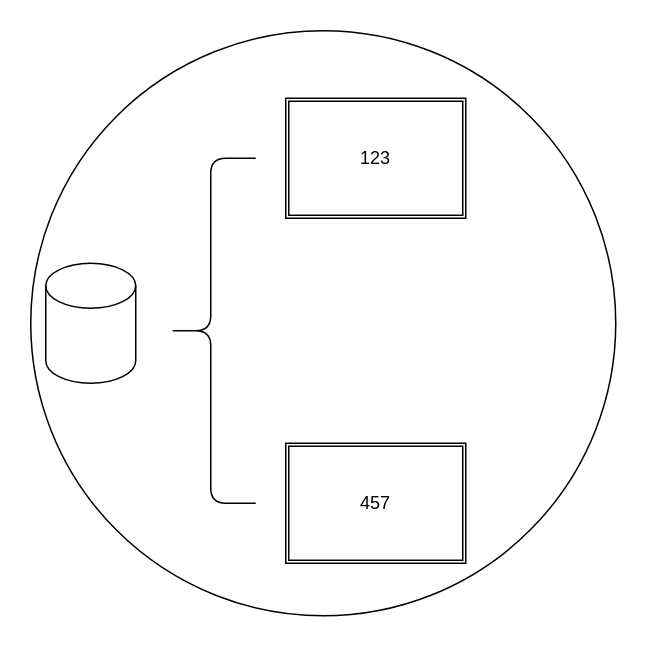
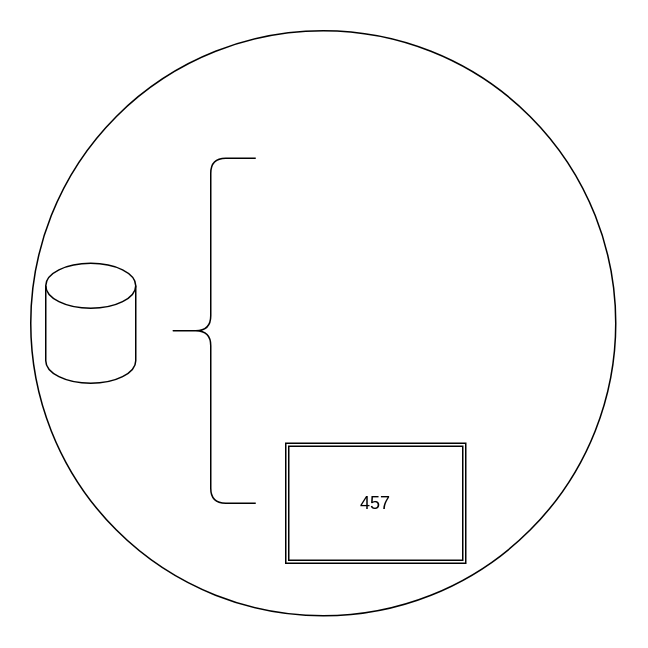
(376, 158) -> none
